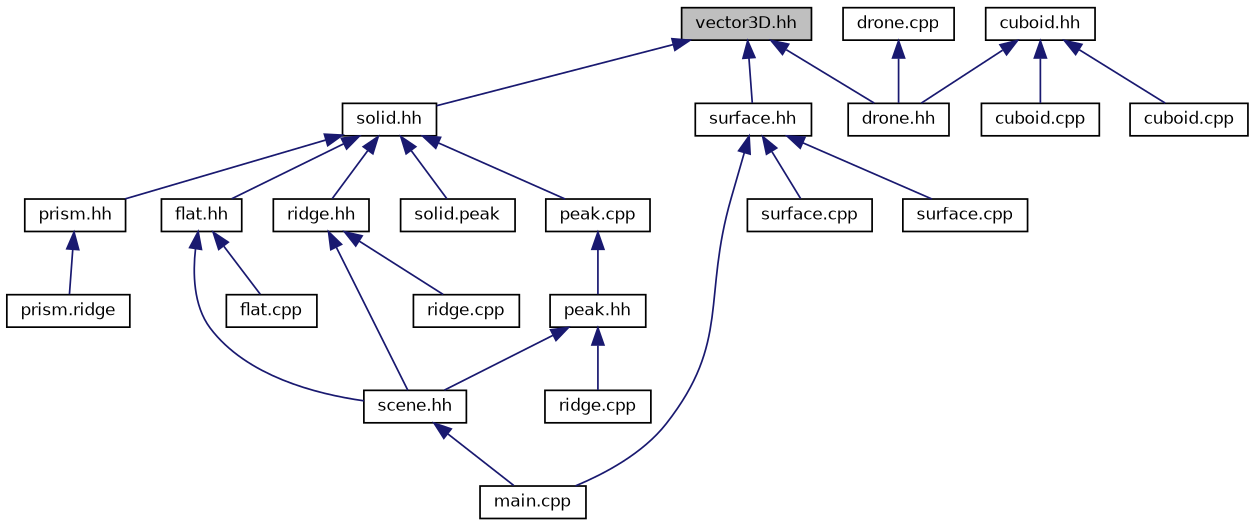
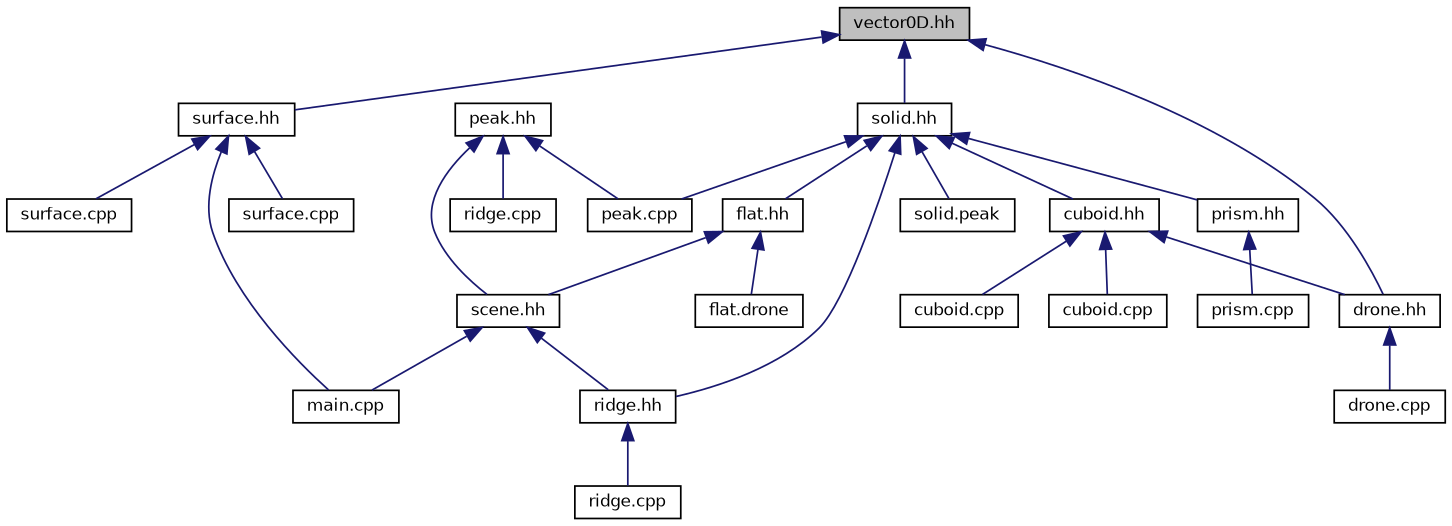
(747, 24) -> (905, 24)
(899, 81) -> (1390, 368)
none -> (1012, 171)
(598, 272) -> (579, 172)
(68, 311) -> (1253, 311)
(272, 311) -> (749, 311)
(372, 319) -> (575, 364)
